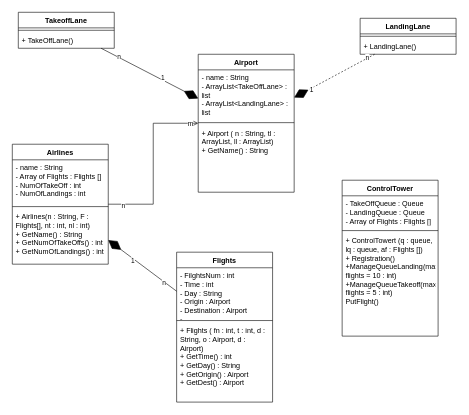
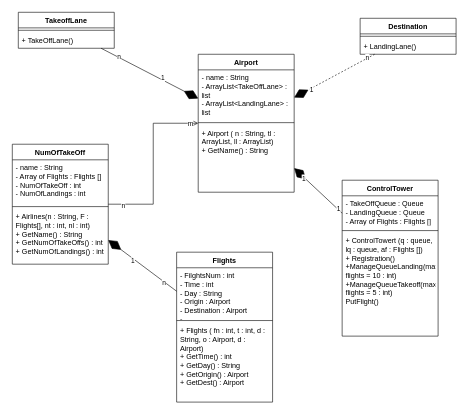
(408, 27) -> (408, 27)
(60, 153) -> (60, 153)
none -> (323, 195)
